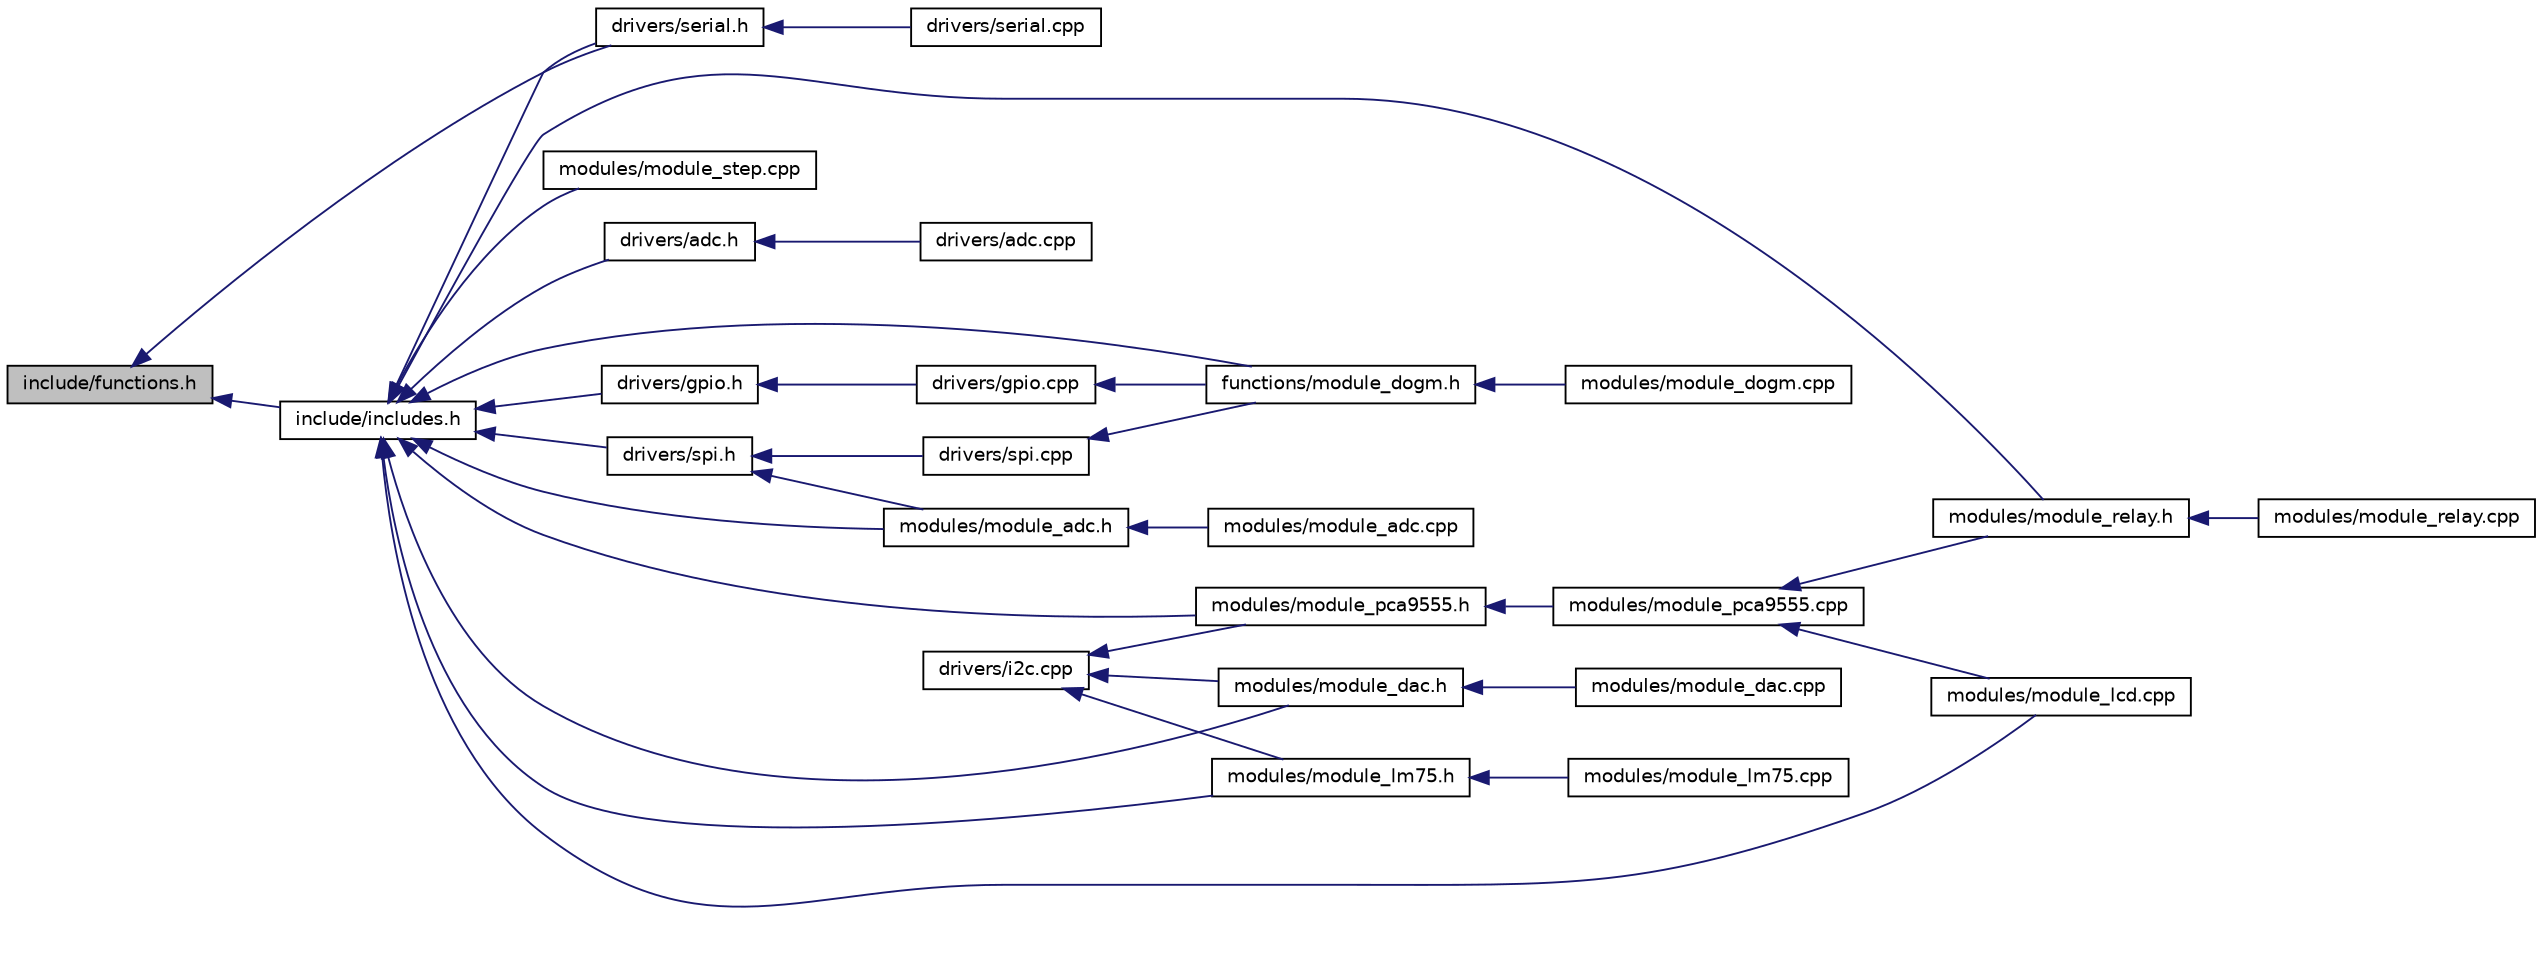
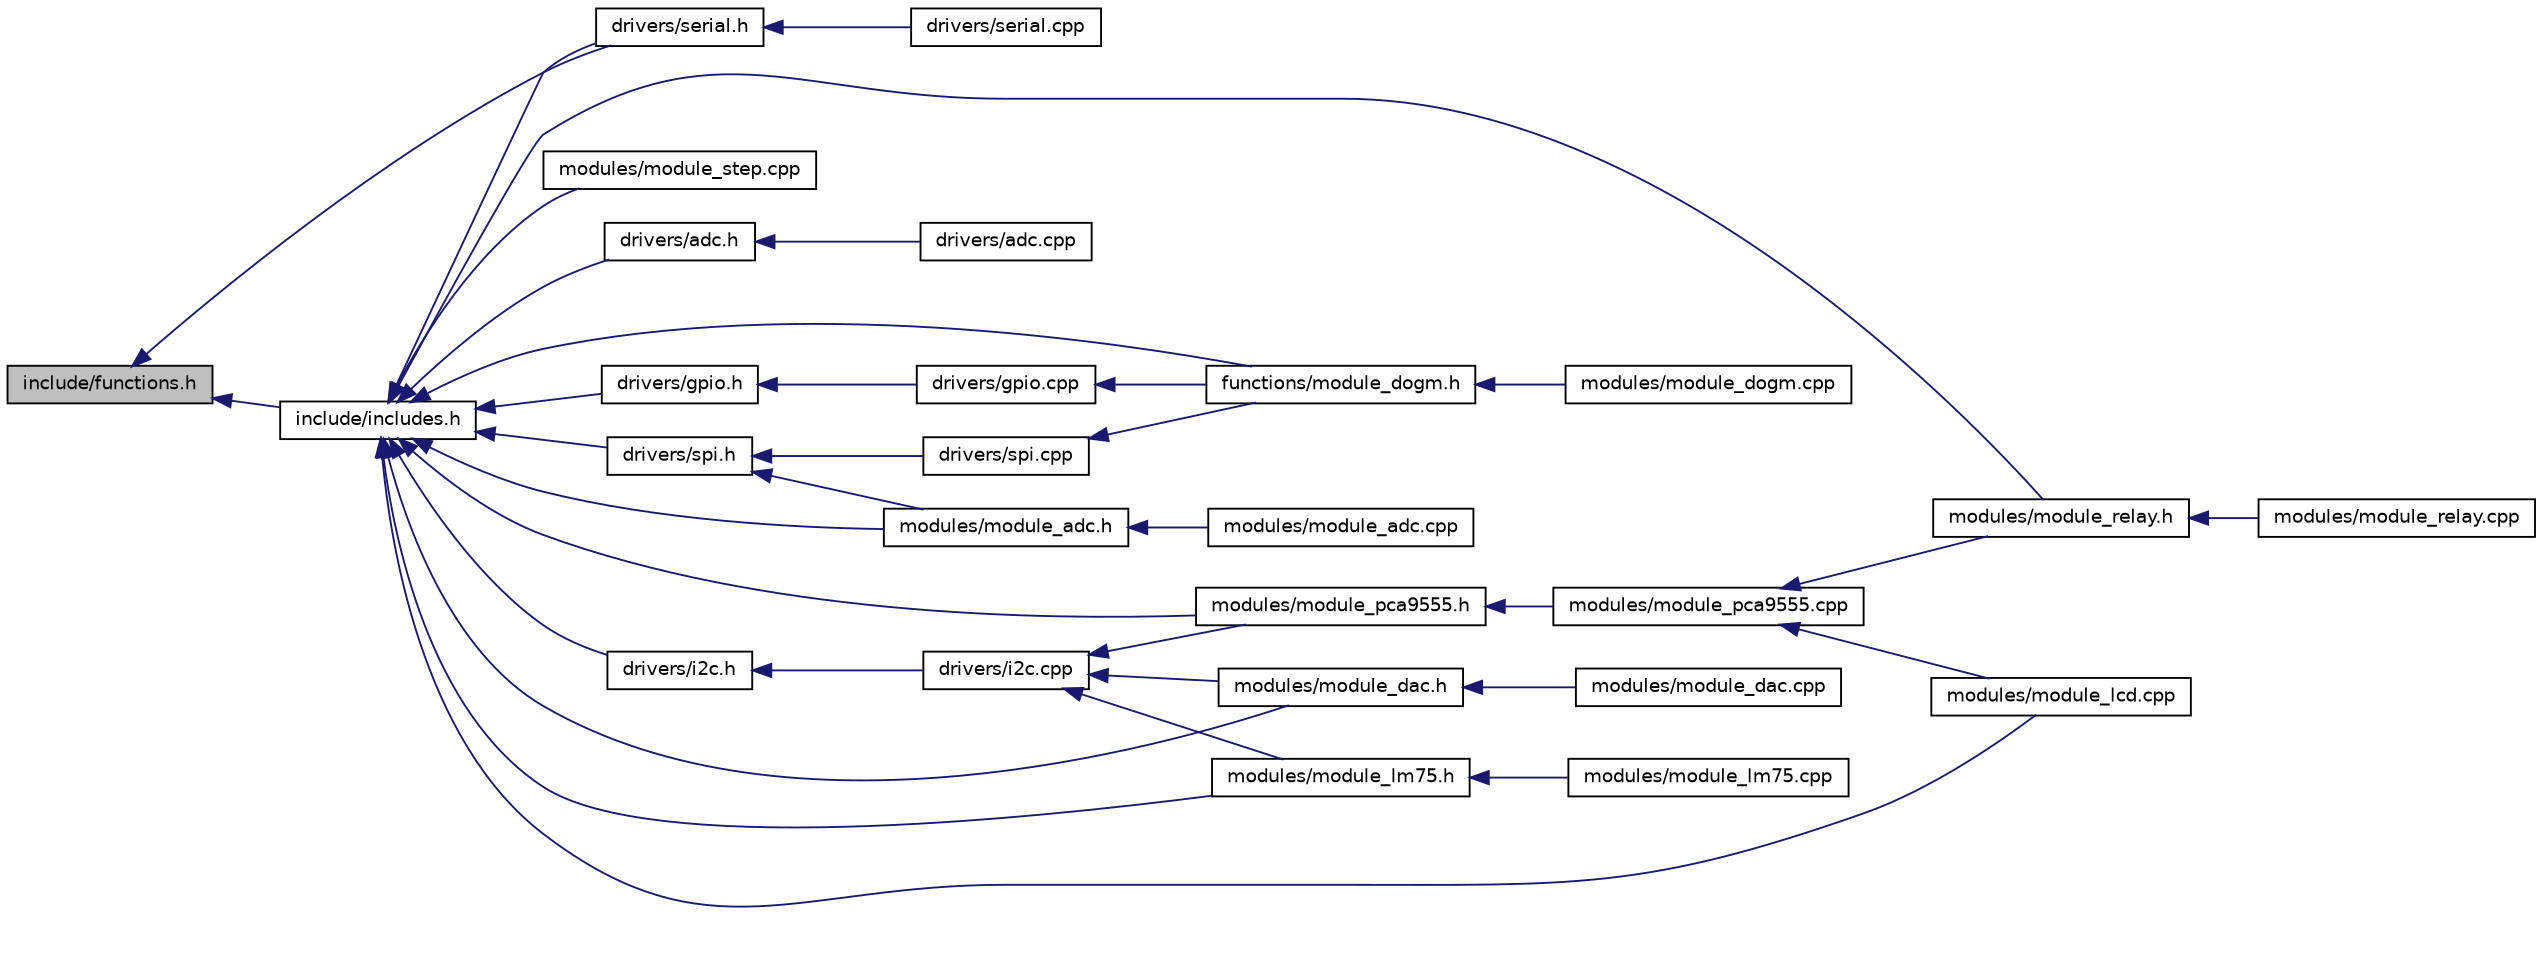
none -> (680, 670)
